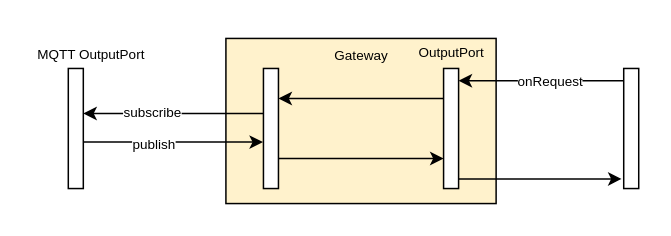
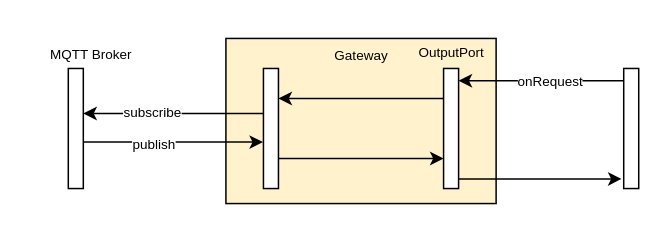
(92, 53) -> (92, 53)
